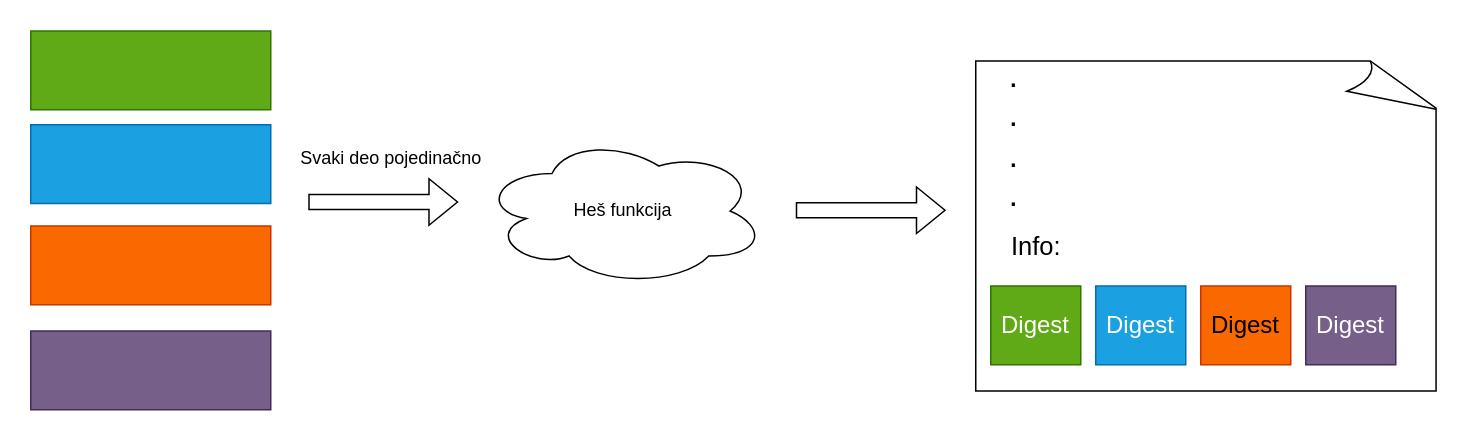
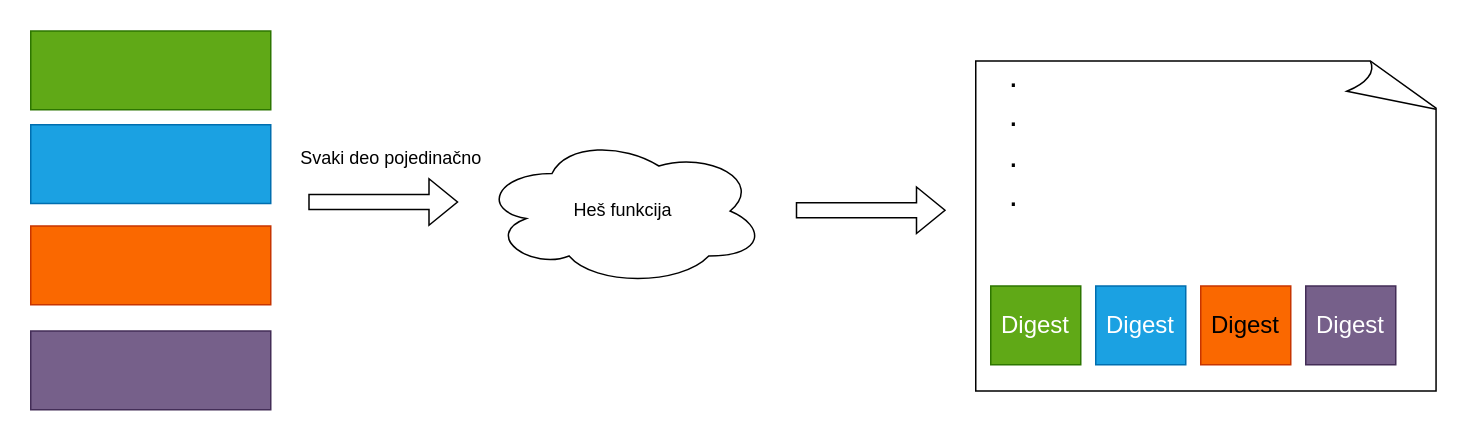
(1036, 248) -> none
